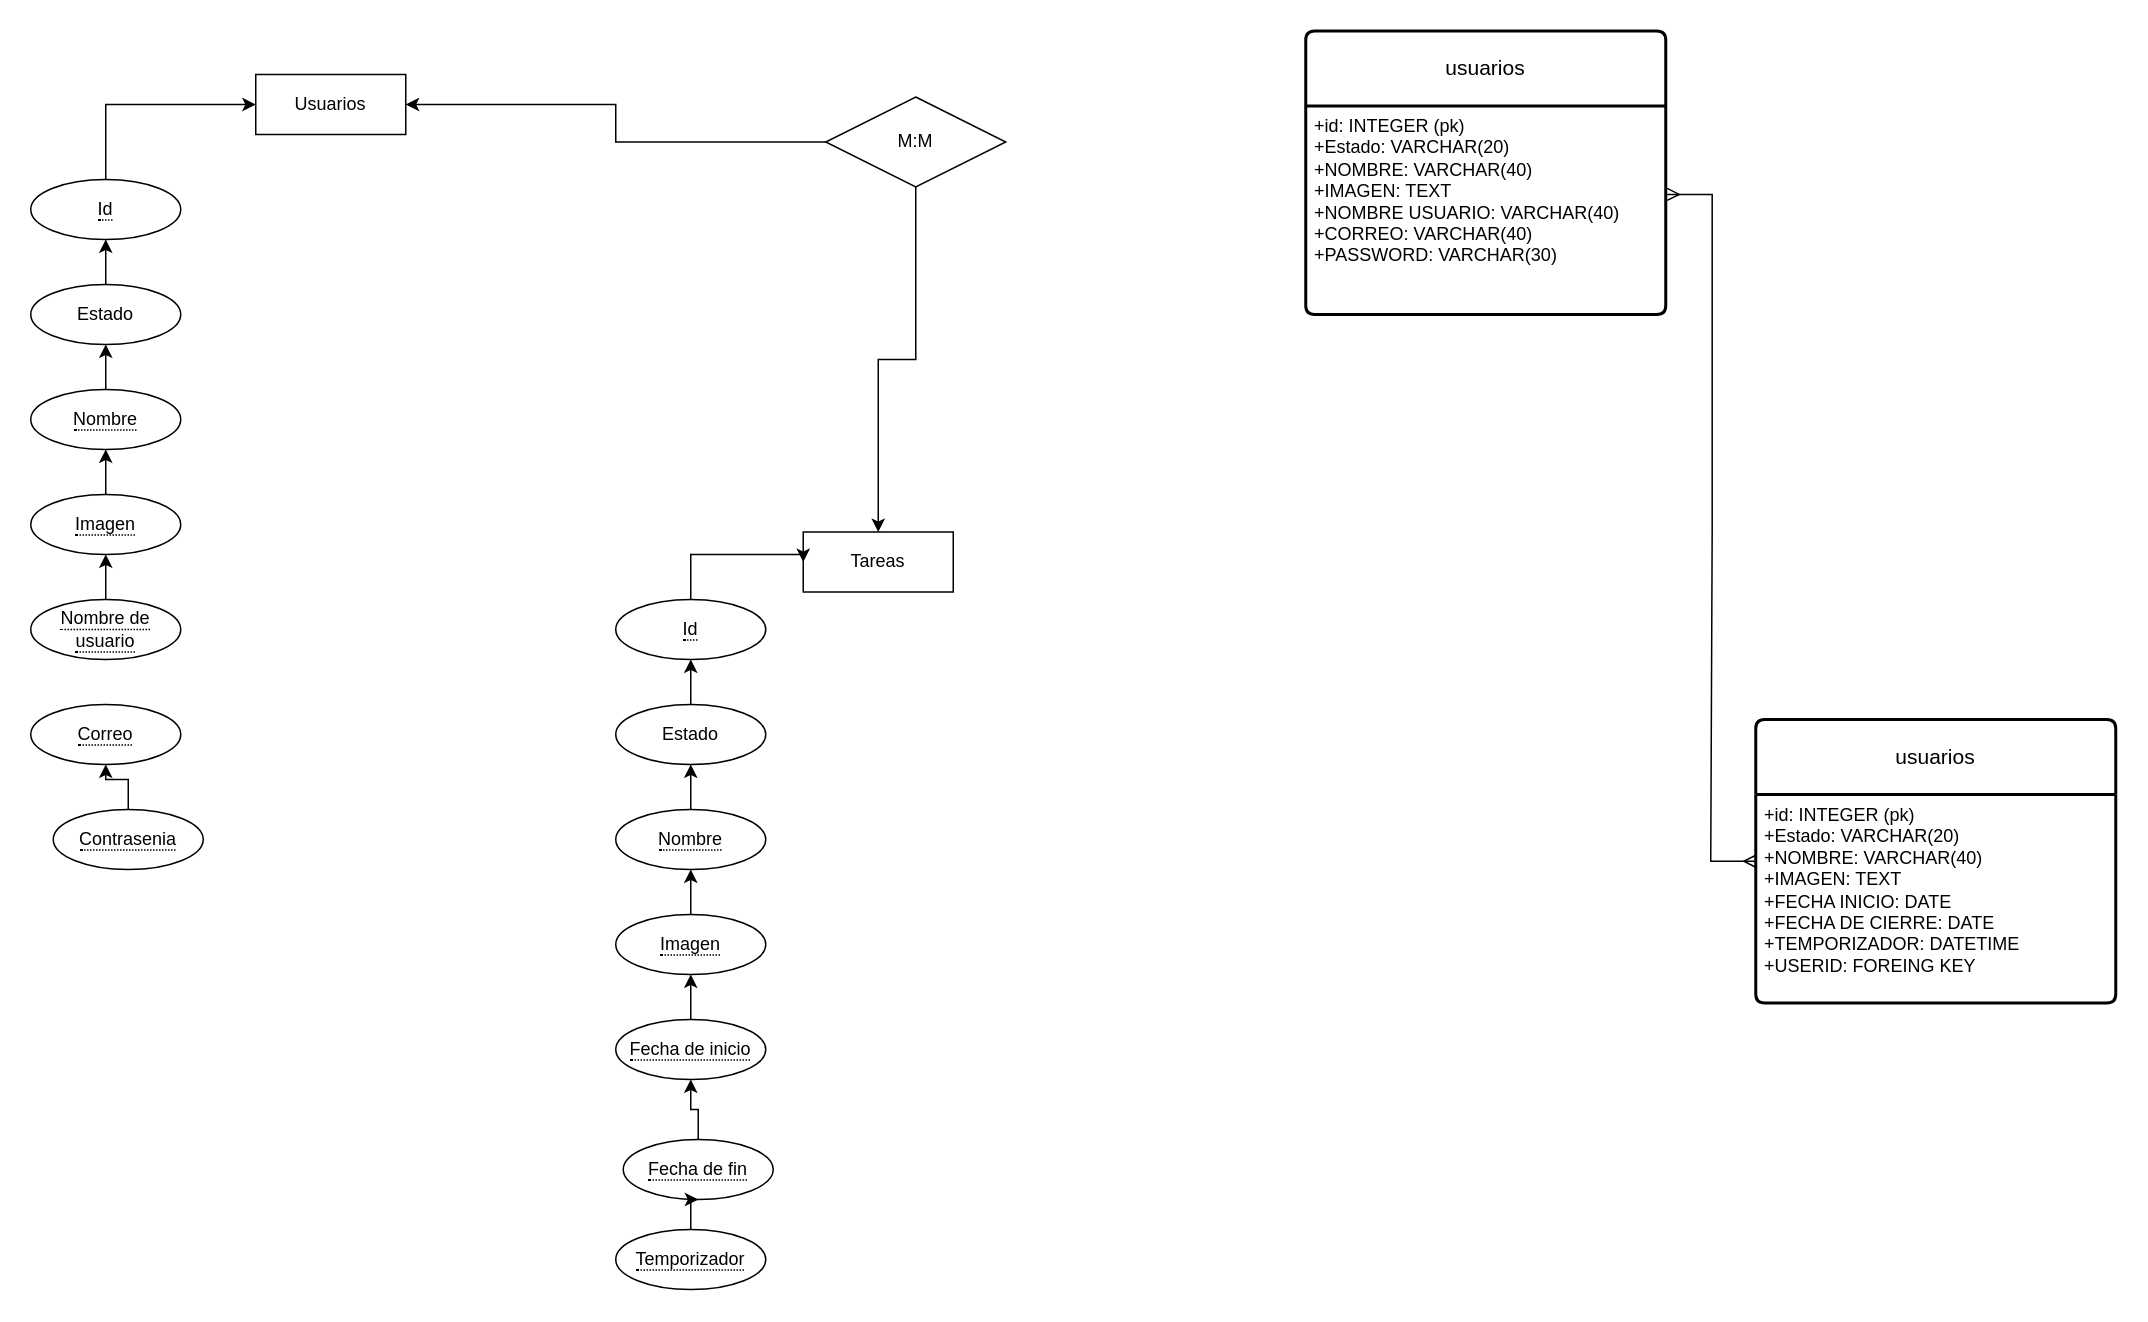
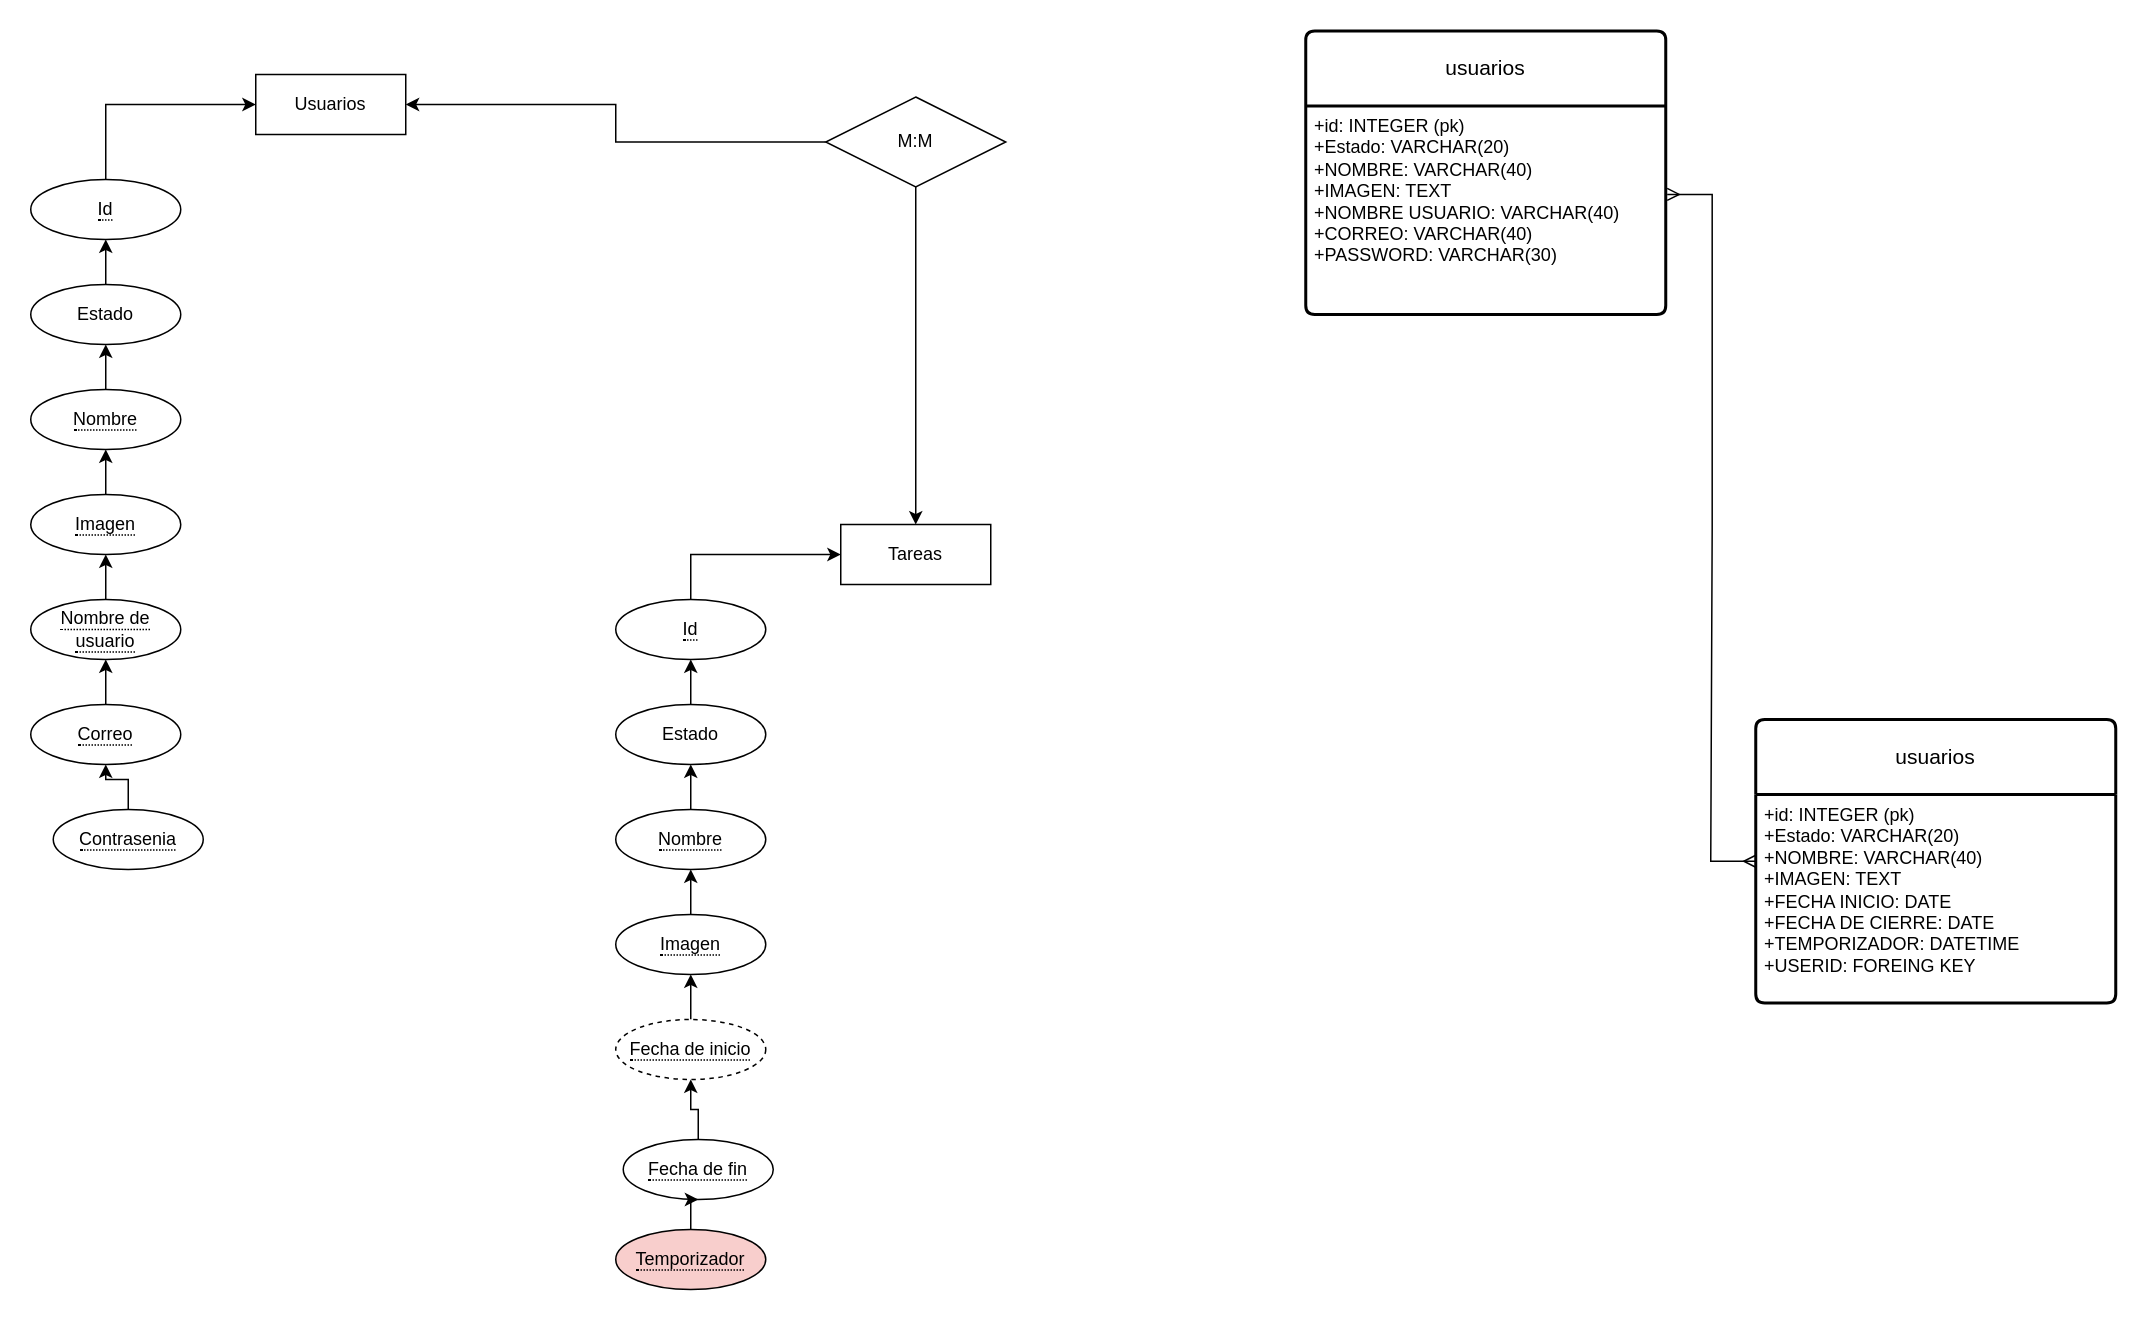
(878, 562) -> (916, 554)
none -> (106, 676)
(691, 1049) -> (691, 1049)
(691, 1259) -> (691, 1259)
